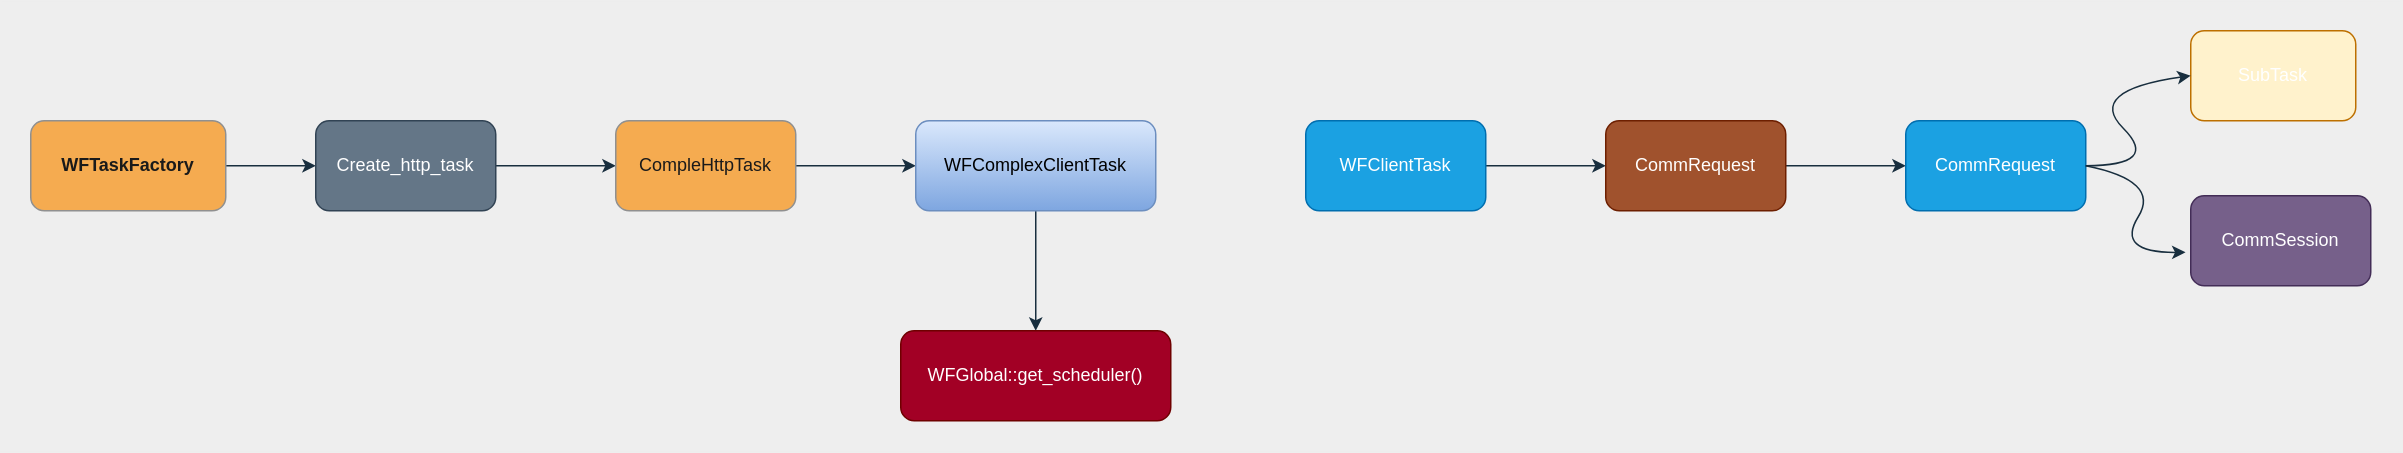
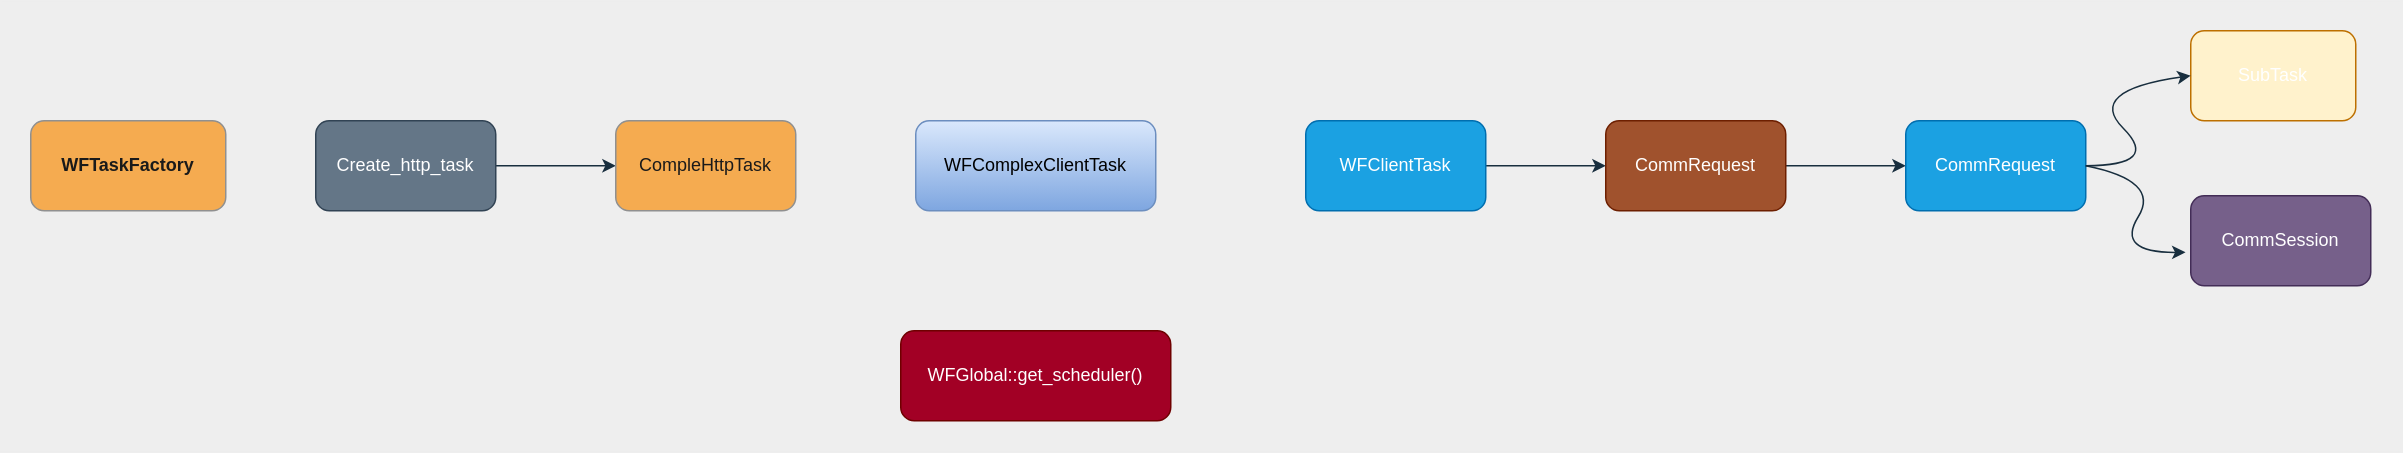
(266, 166) -> none
(851, 166) -> none
(1036, 266) -> none
